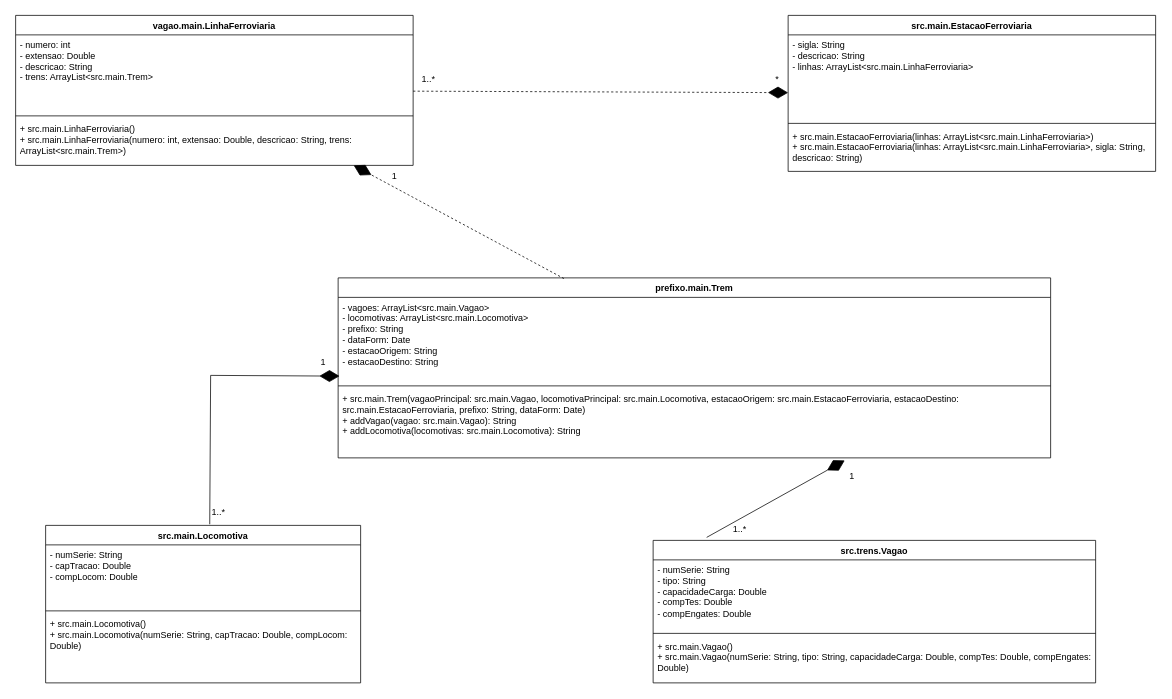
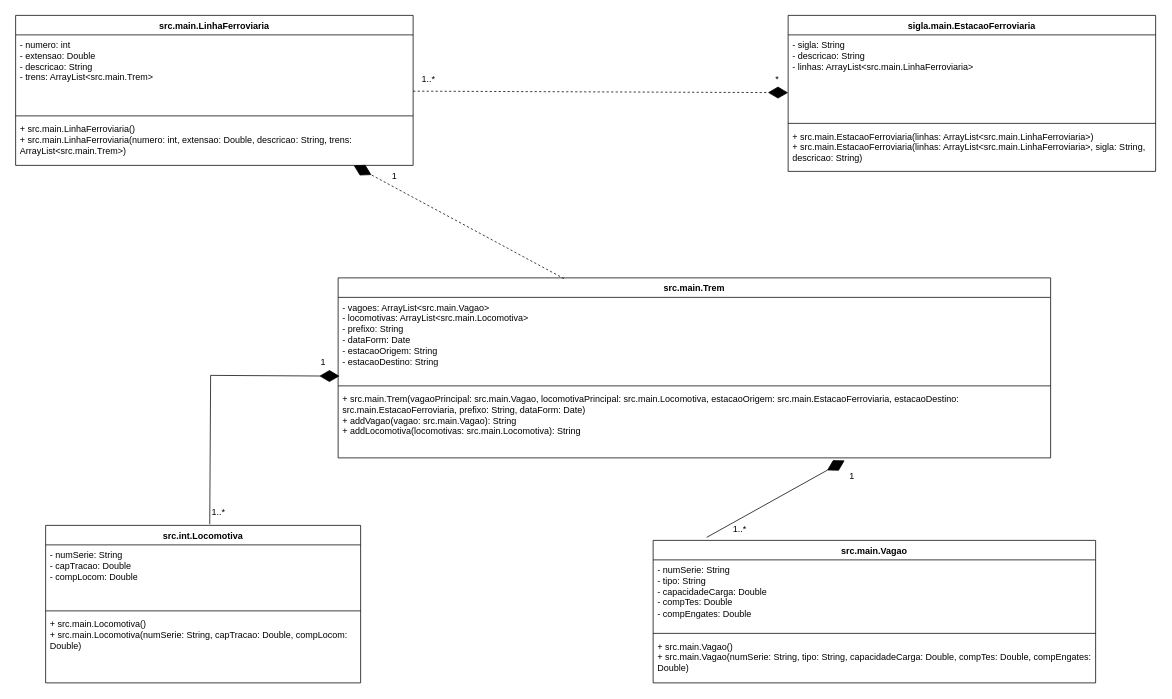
(214, 26) -> (214, 26)
(972, 26) -> (972, 26)
(694, 289) -> (694, 289)
(203, 536) -> (203, 536)
(874, 551) -> (874, 551)
